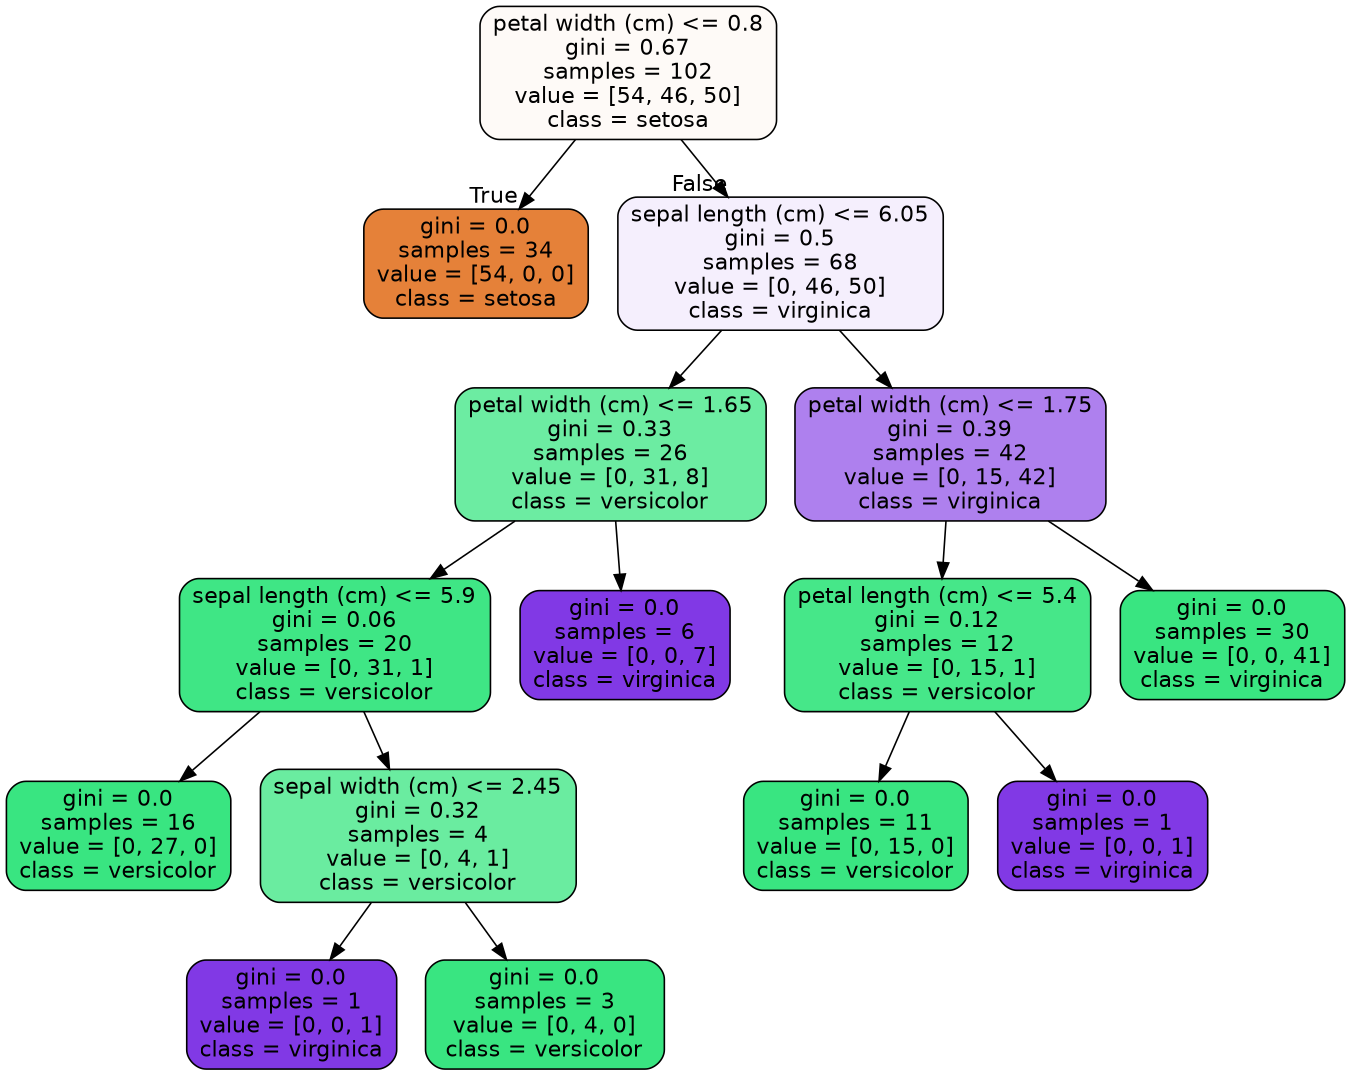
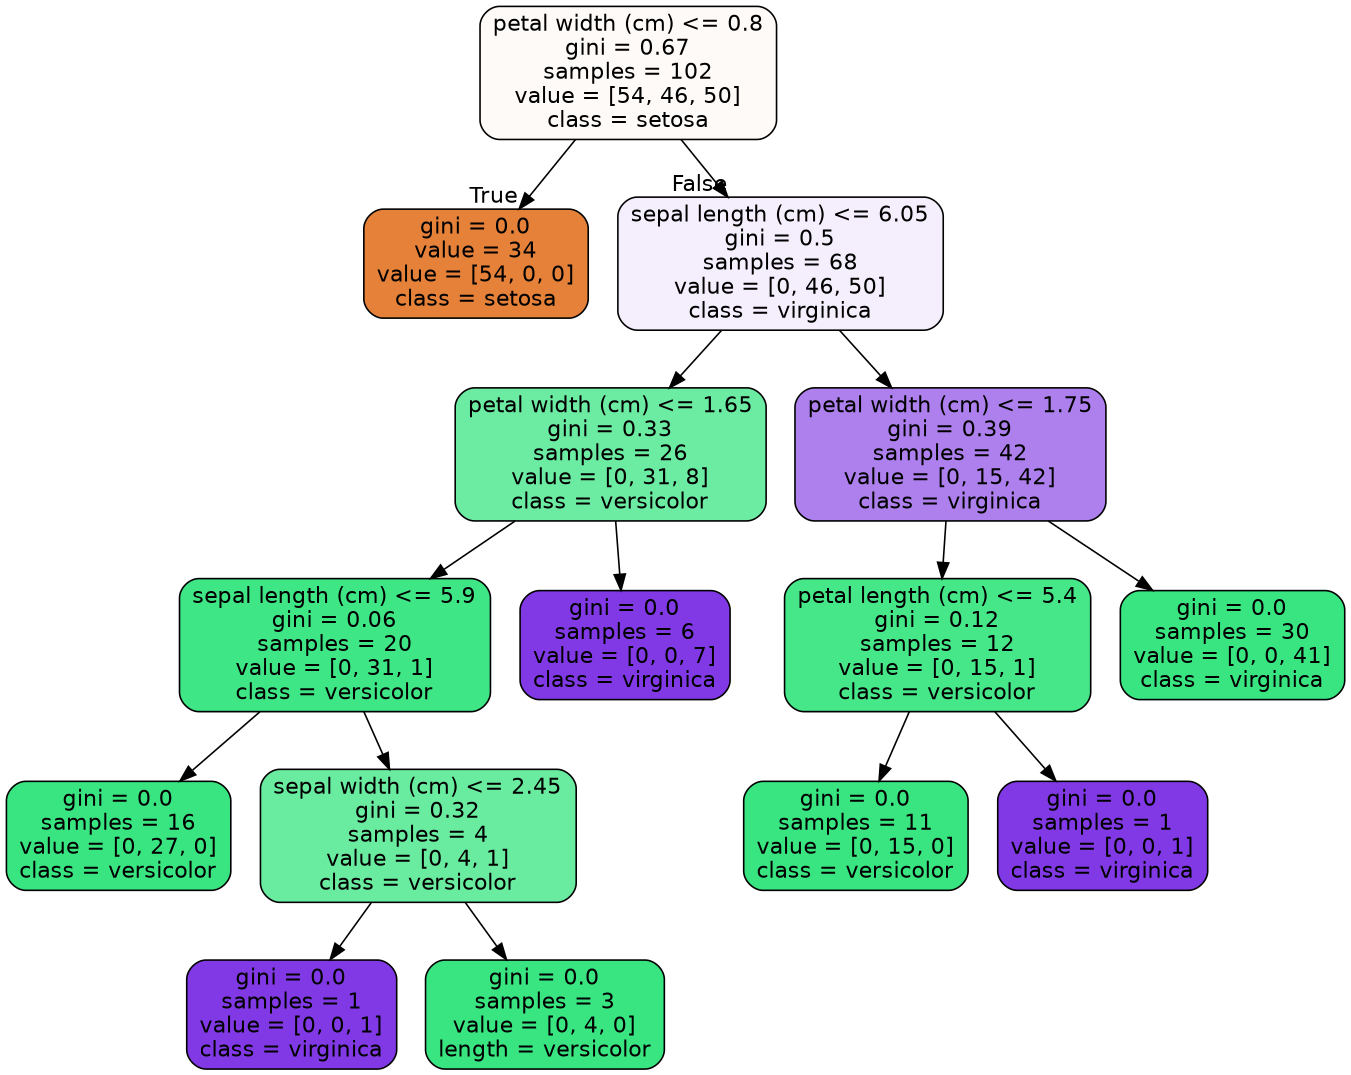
(476, 264) -> (476, 264)
(545, 1015) -> (545, 1015)
